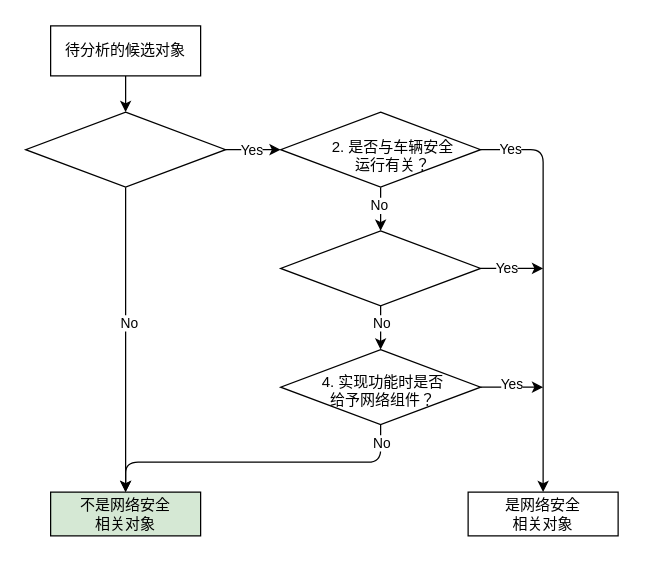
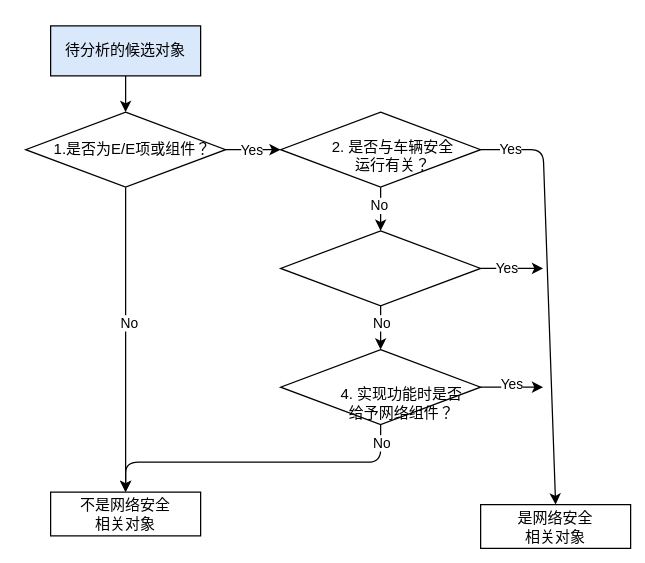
(126, 51) -> (126, 51)
none -> (132, 149)
(383, 391) -> (402, 403)
(126, 514) -> (126, 514)
(543, 514) -> (556, 526)
